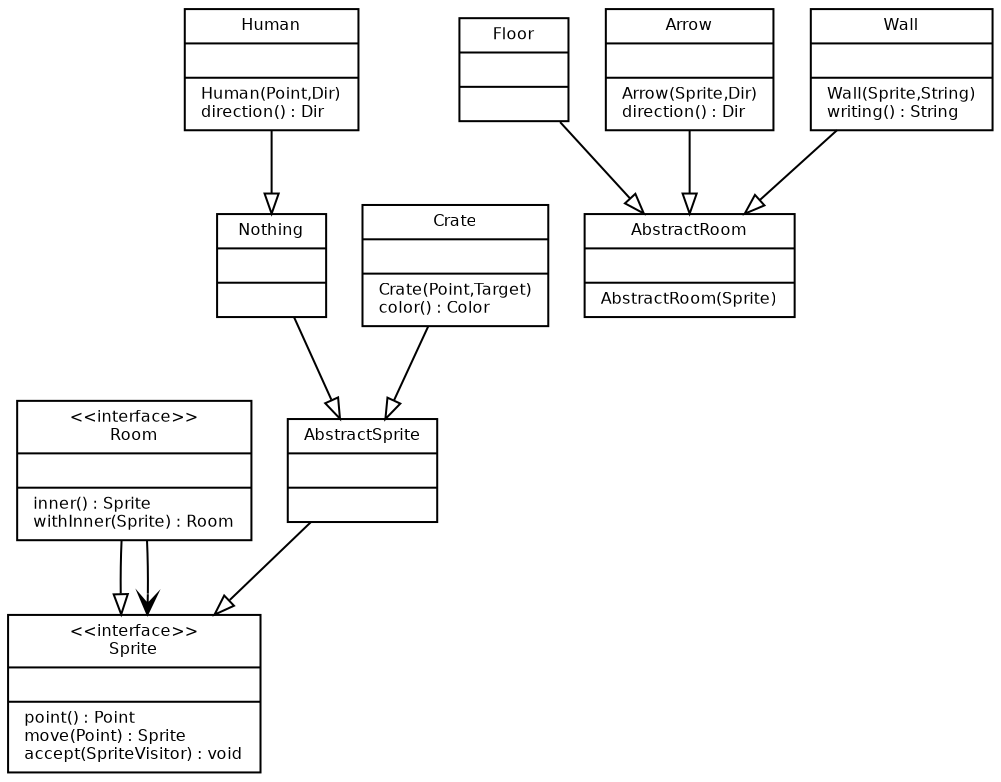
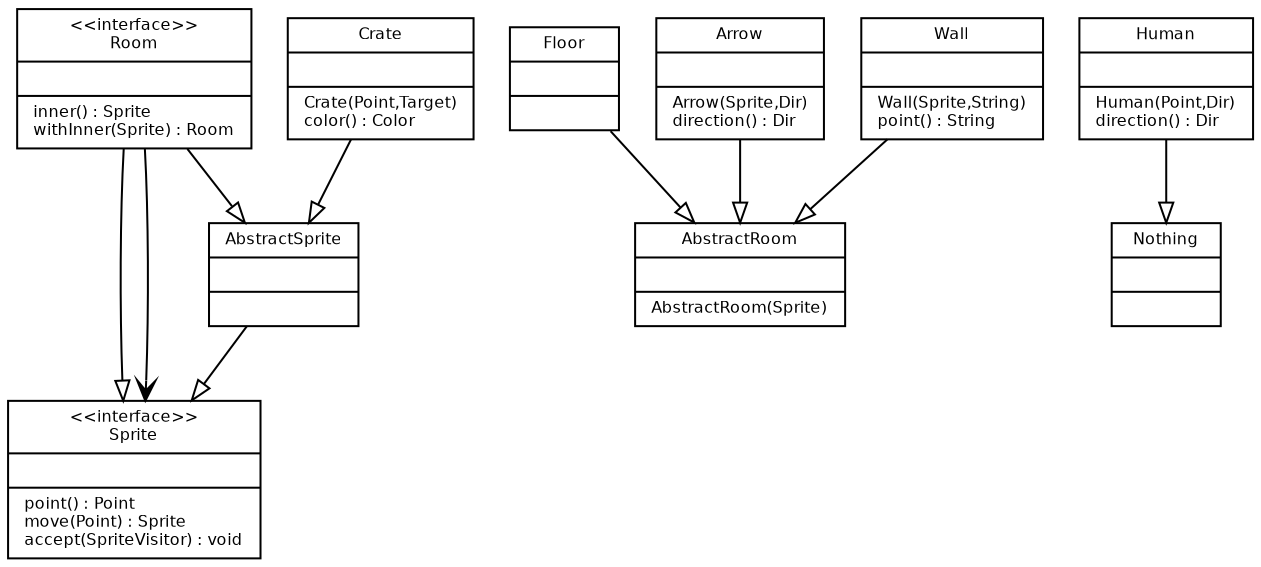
(894, 112) -> (937, 121)
(313, 358) -> (210, 178)
